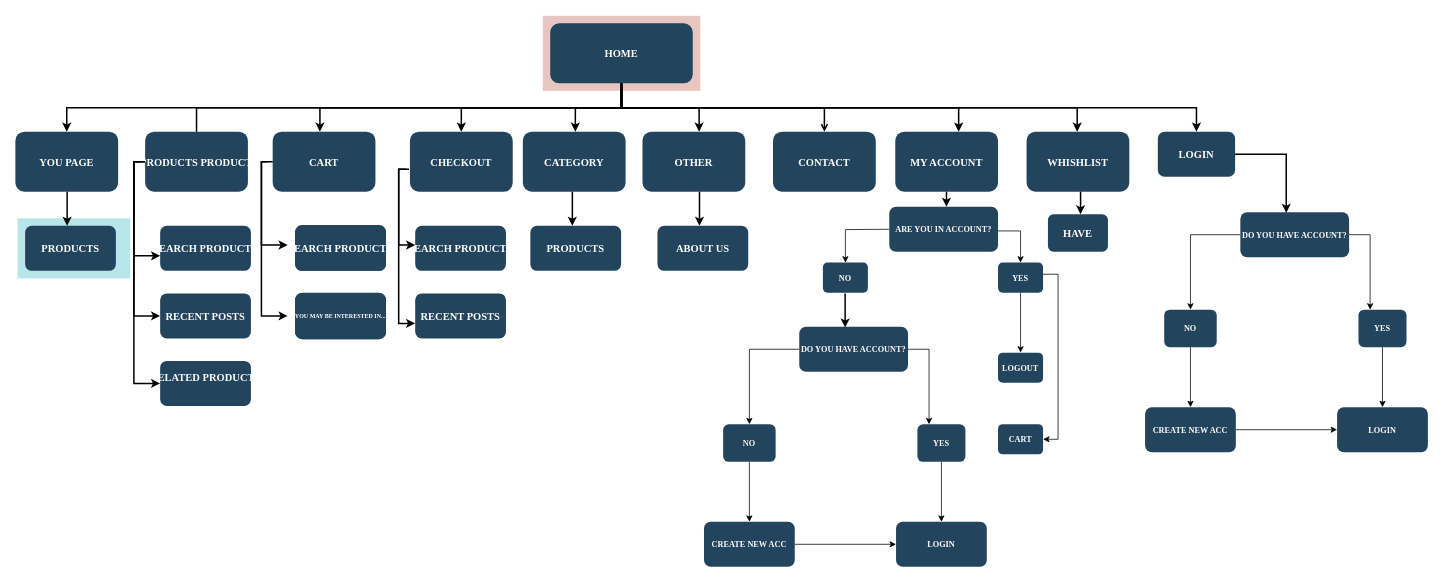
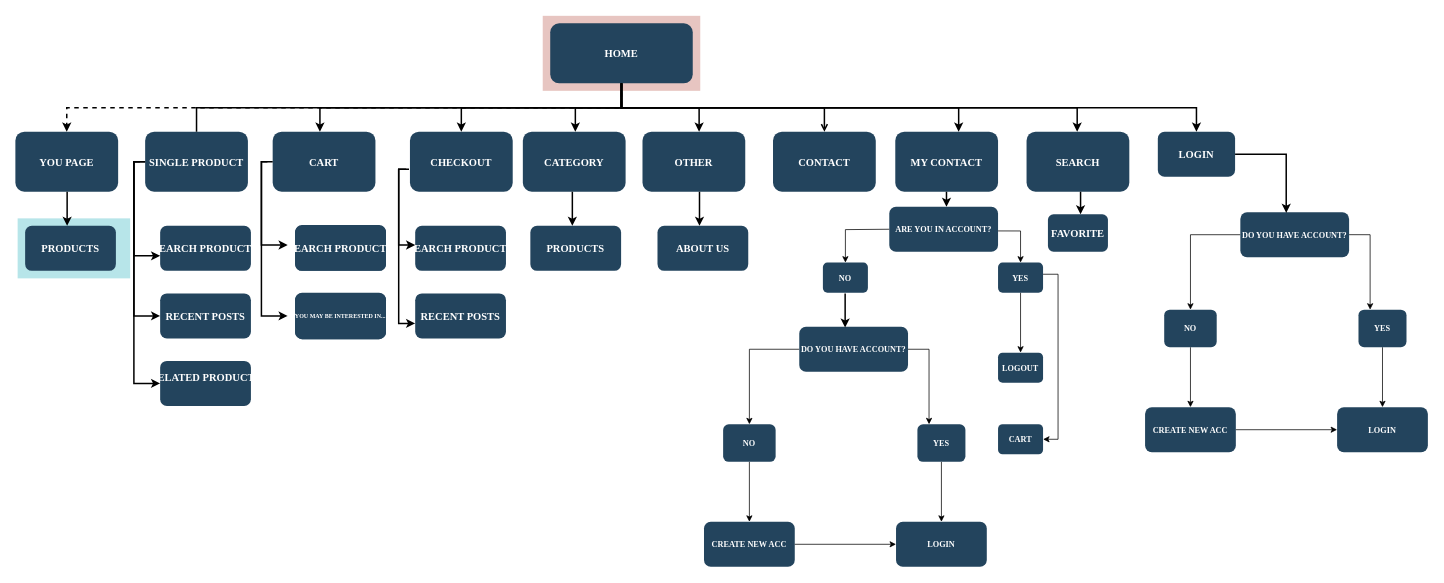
(122, 108) -> (122, 108)
(196, 162) -> (196, 162)
(946, 162) -> (946, 162)
(1077, 162) -> (1077, 162)
(1077, 234) -> (1077, 234)
